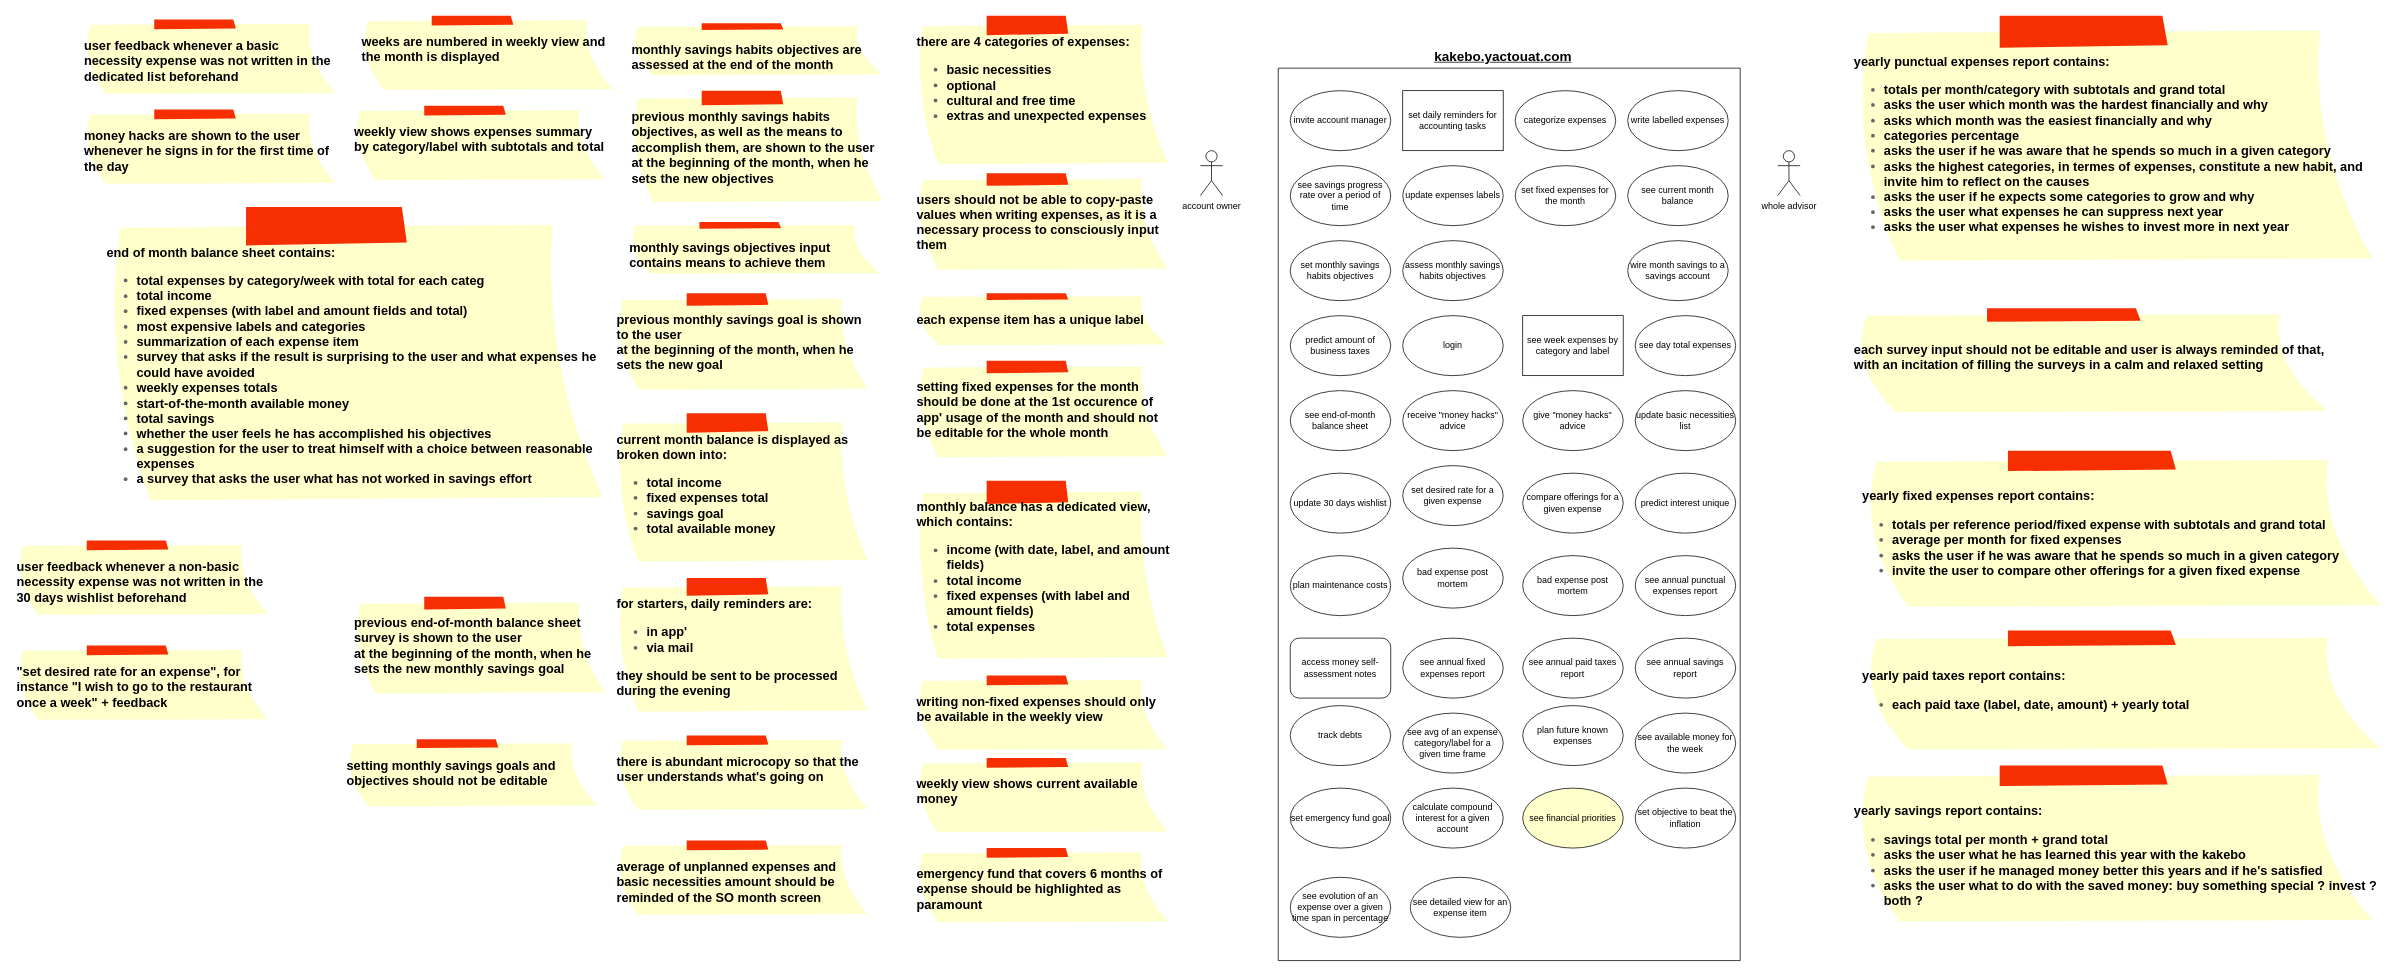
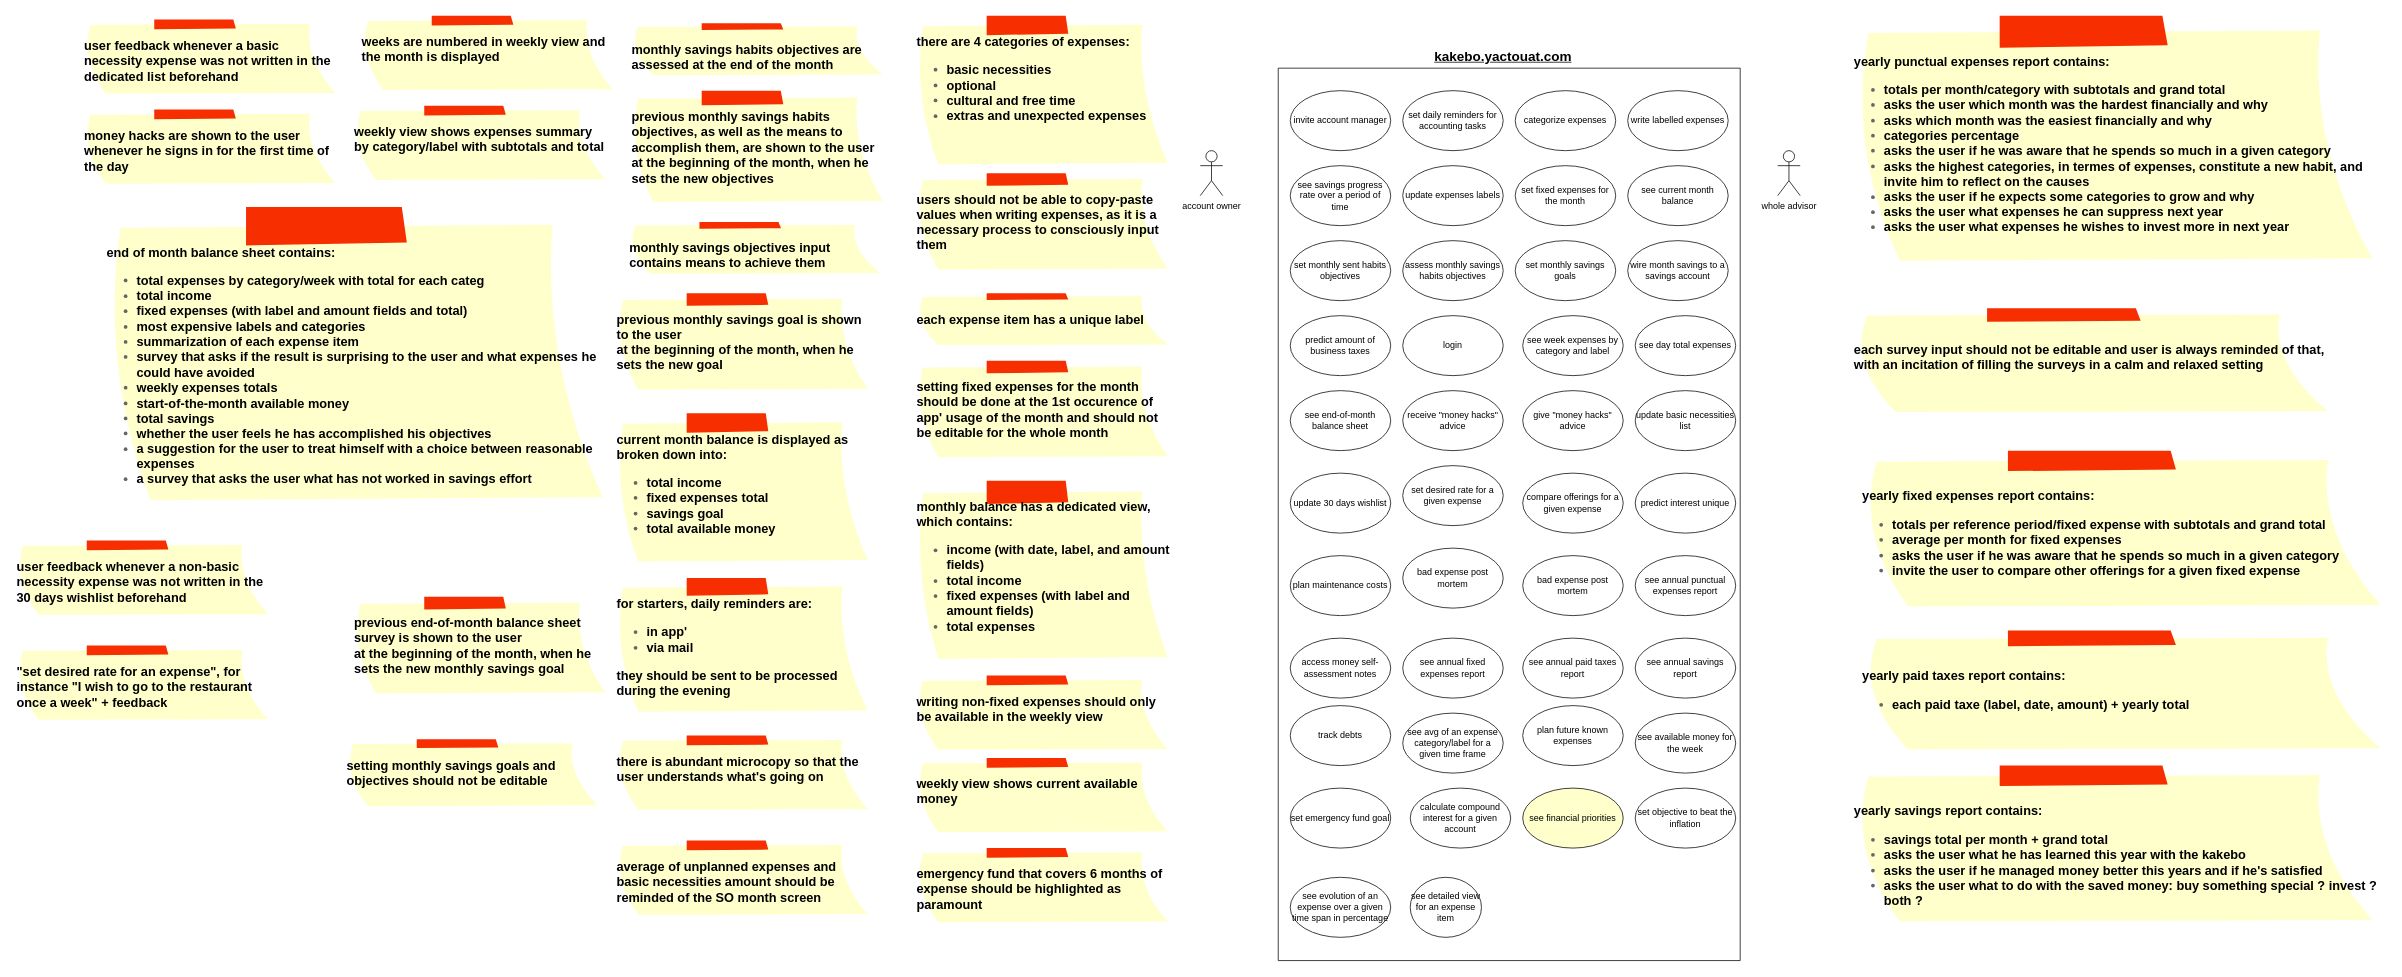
(1453, 120) -> (1453, 120)
(1341, 270) -> (1341, 270)
none -> (1566, 270)
(1573, 345) -> (1573, 345)
(1341, 668) -> (1341, 668)
(1453, 818) -> (1461, 818)
(1461, 907) -> (1446, 907)
